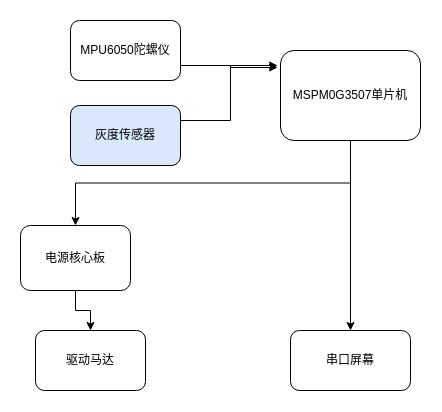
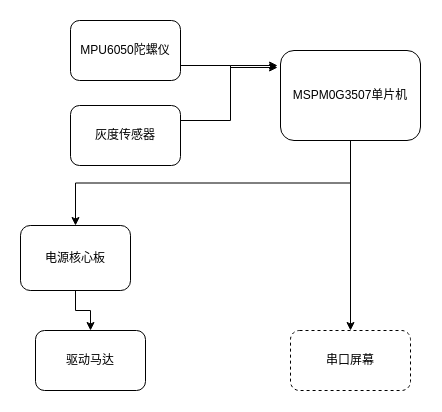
(126, 136) -> (126, 136)
(351, 361) -> (351, 361)
